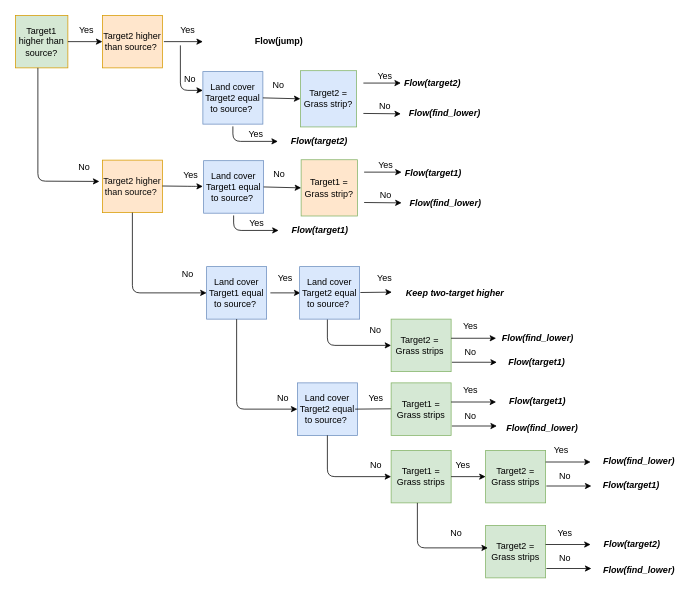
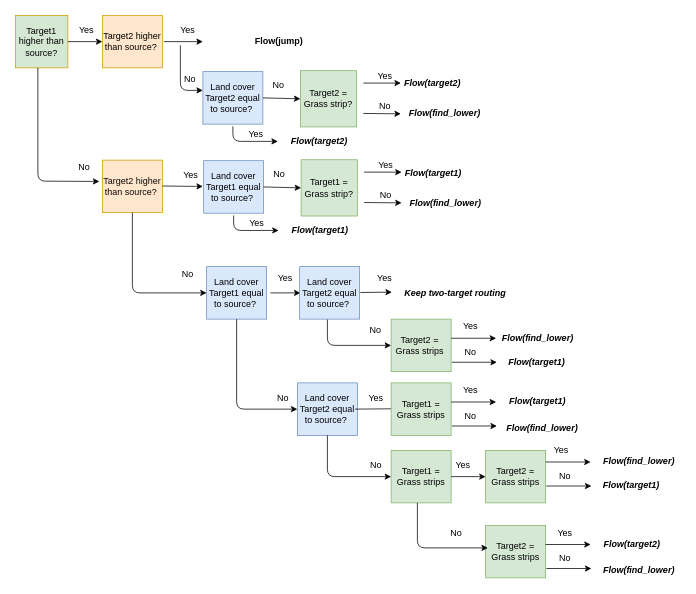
(329, 99) -> (329, 99)
(329, 188) -> (329, 188)
(455, 293) -> (455, 293)
